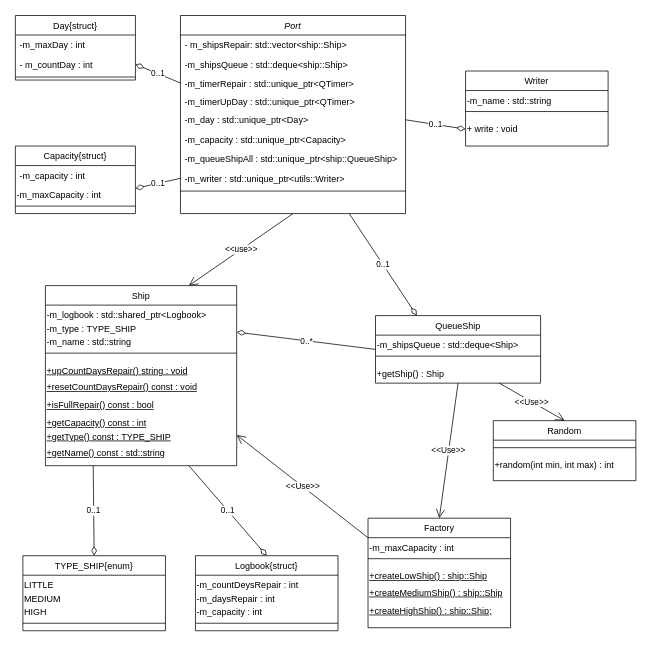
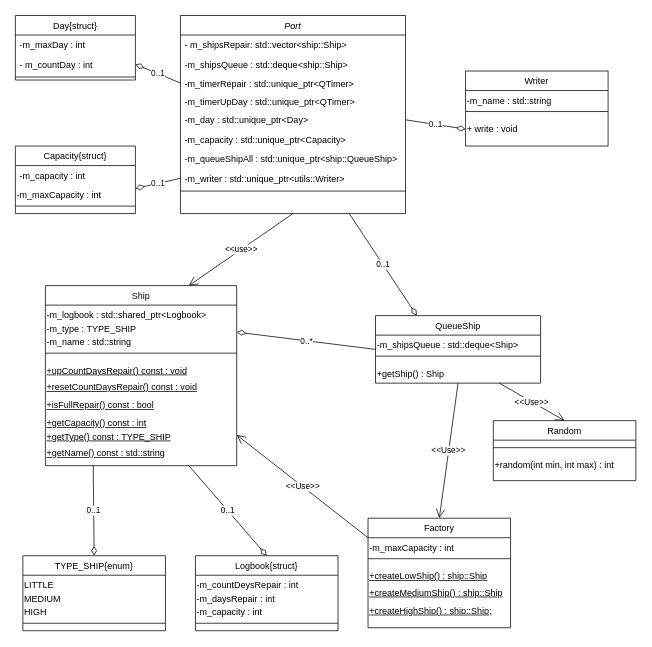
(124, 371) -> (123, 371)
